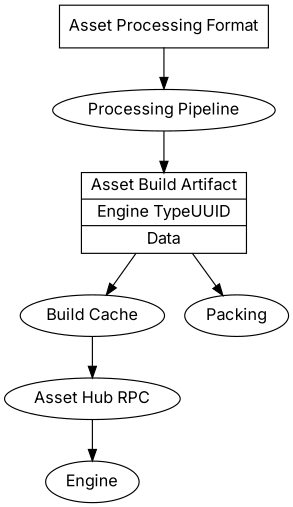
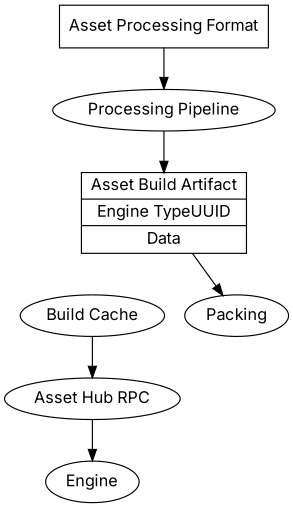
(125, 269) -> none
